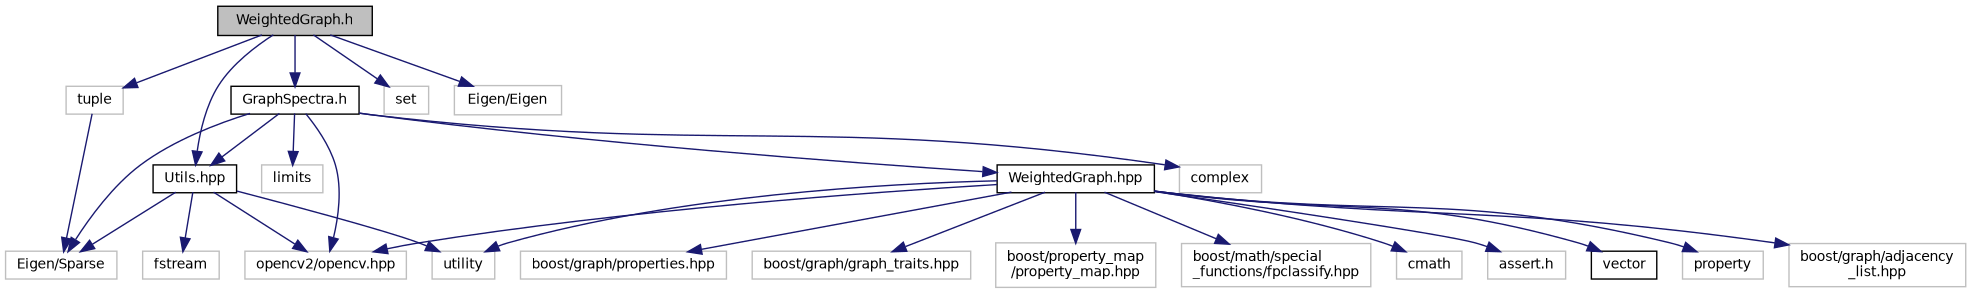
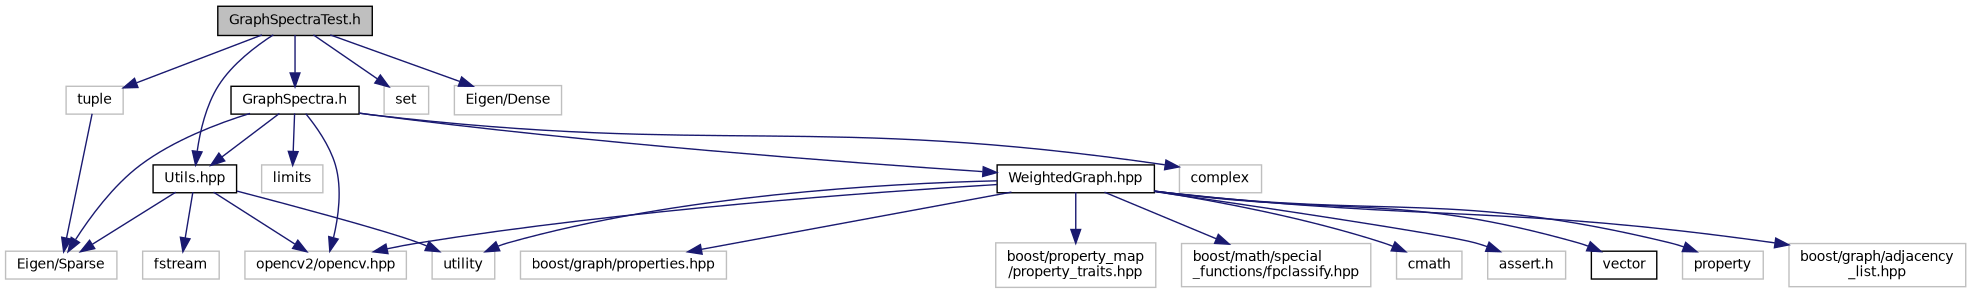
(295, 21) -> (295, 21)
(508, 100) -> (508, 100)
(861, 265) -> none
(1076, 265) -> (1076, 265)
